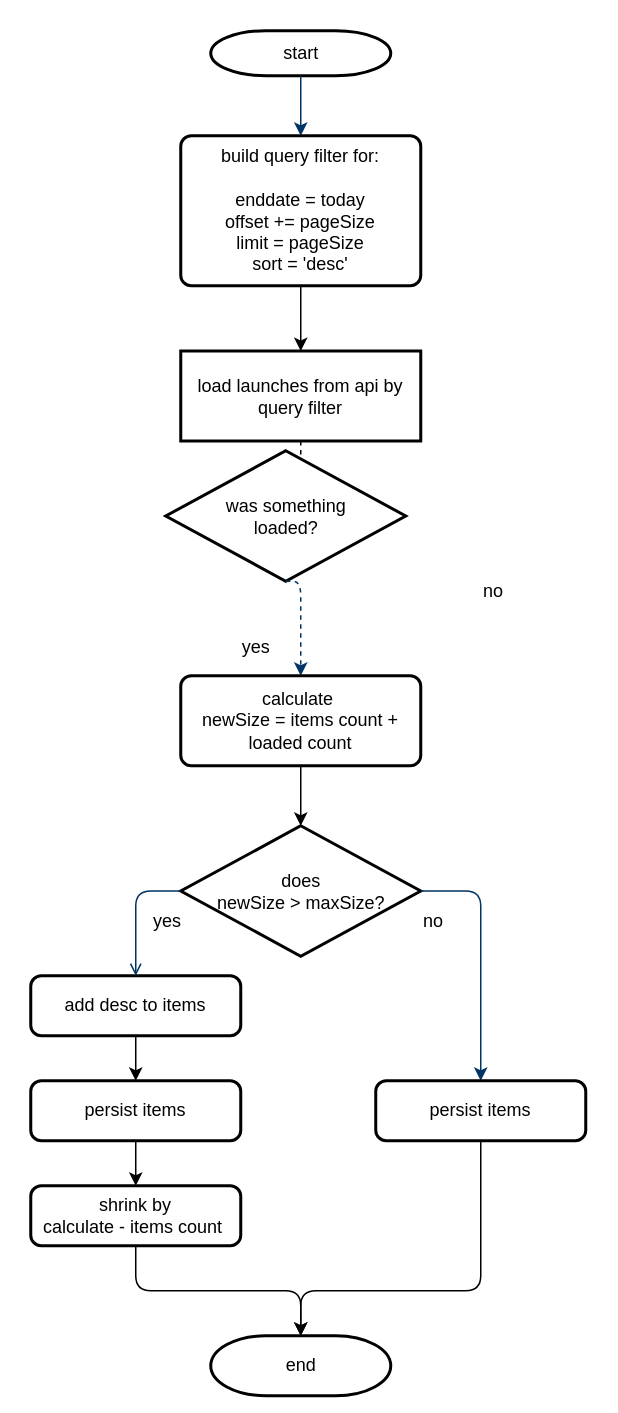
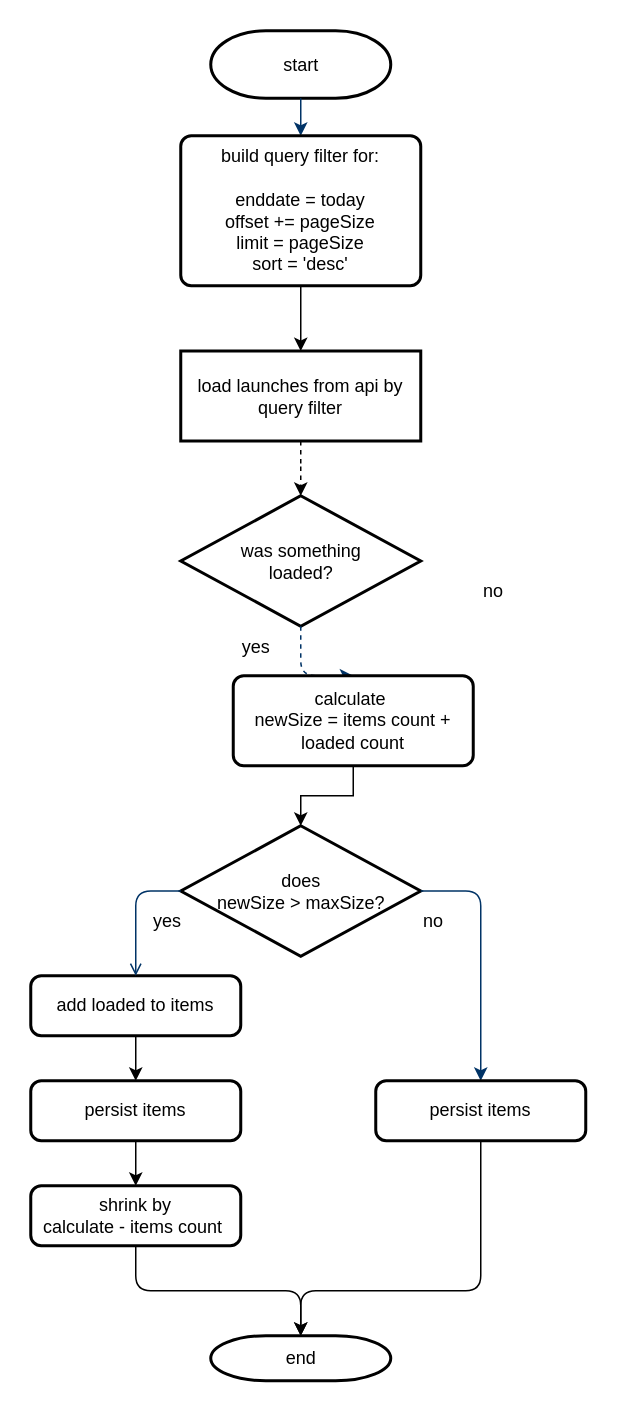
(301, 53) -> (301, 65)
(286, 516) -> (301, 561)
(301, 721) -> (353, 721)
(136, 1006) -> (136, 1006)
(301, 1366) -> (301, 1358)
